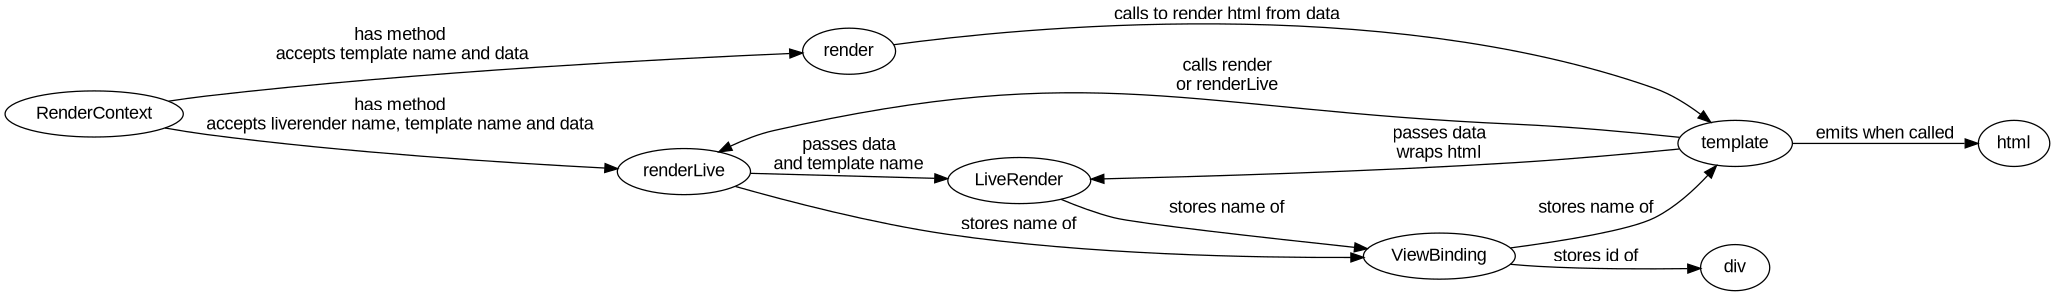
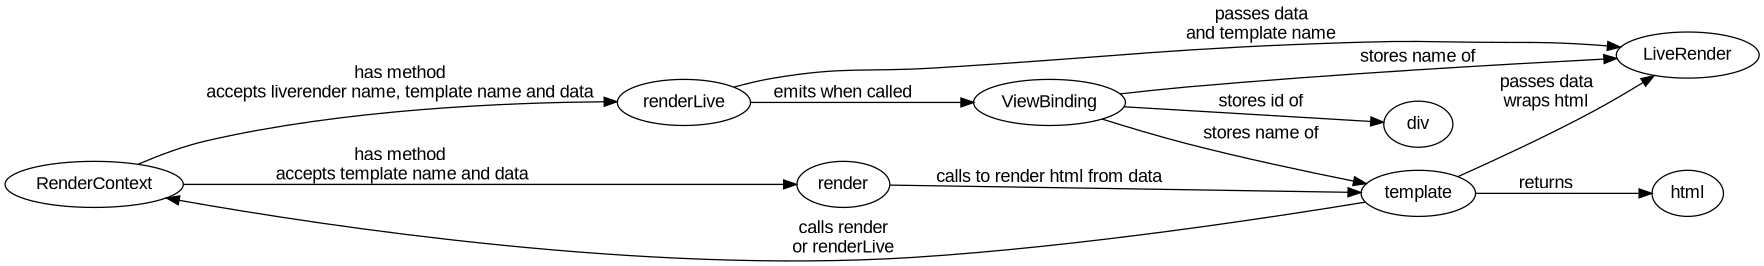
(1203, 99) -> (772, 260)
(1885, 134) -> (1546, 184)
(1019, 225) -> (843, 93)
(1206, 231) -> (1362, 73)
